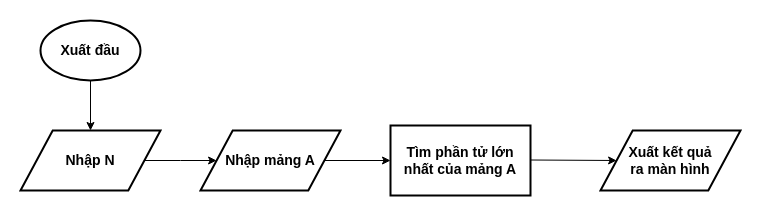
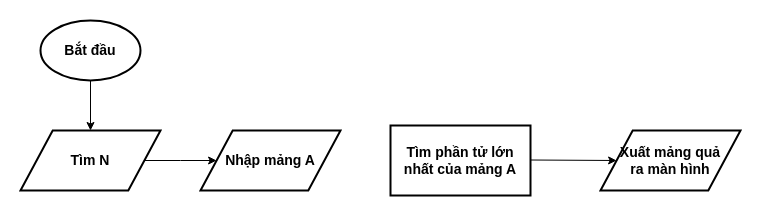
(91, 51) -> (91, 51)
(91, 161) -> (91, 161)
(354, 161) -> none
(671, 161) -> (671, 161)
